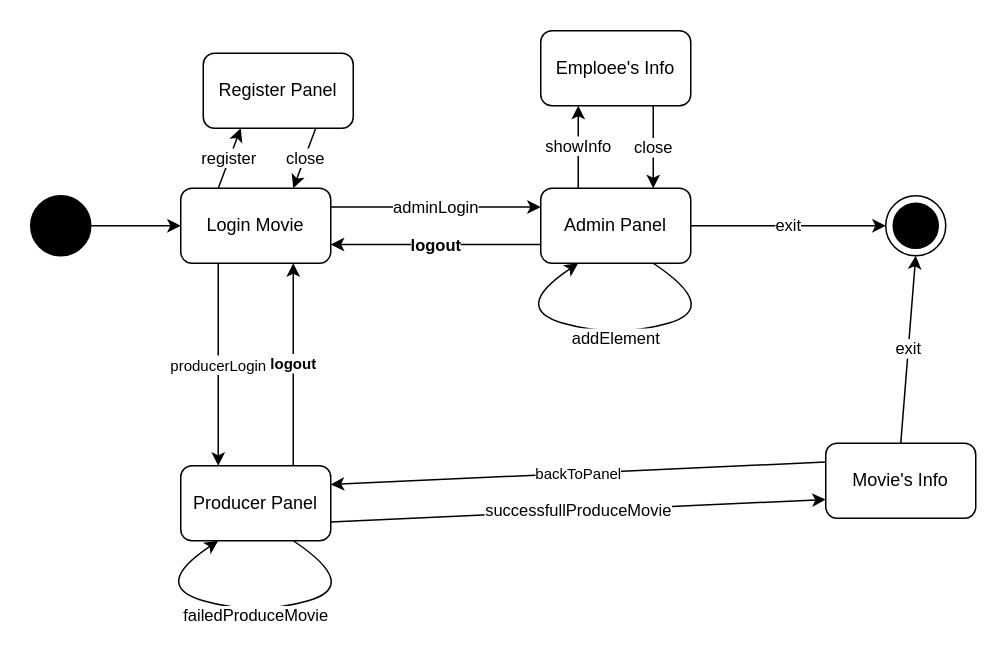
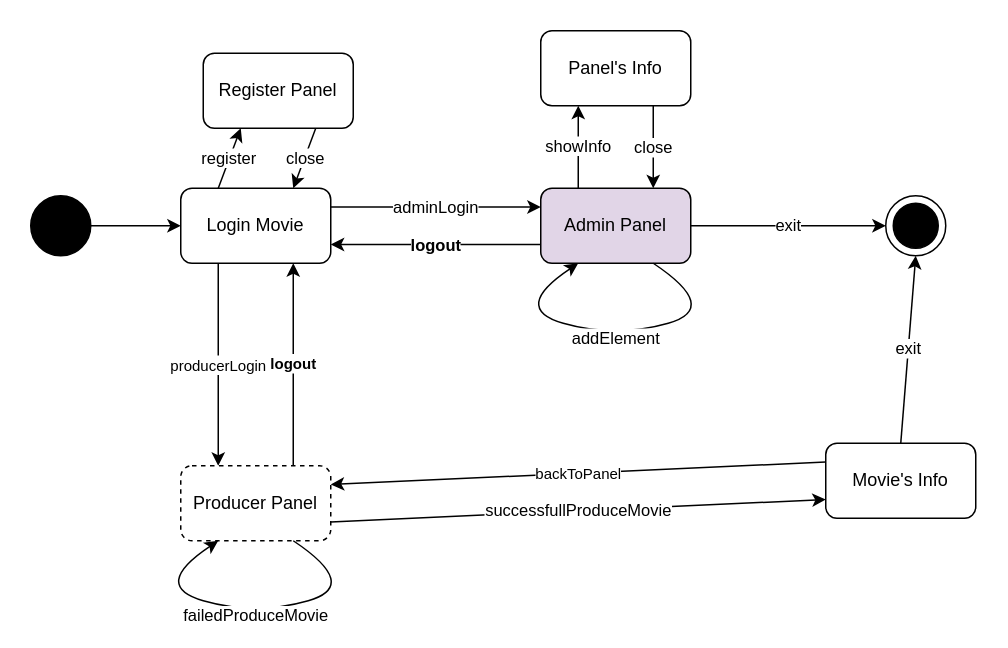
(616, 68) -> (616, 68)
(616, 226) -> (616, 226)
(256, 503) -> (256, 503)
